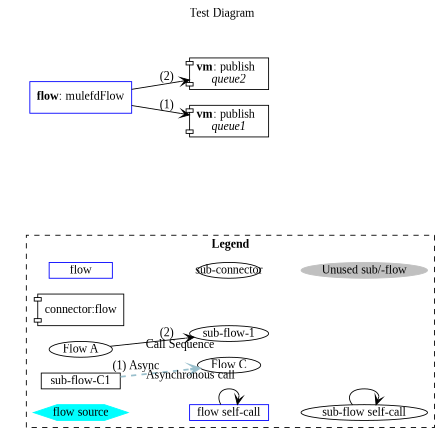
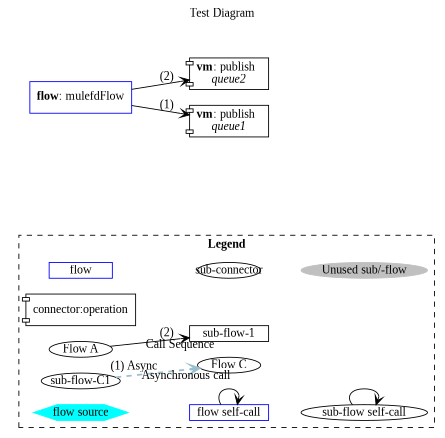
(81, 310) -> (81, 310)
(229, 334) -> (229, 334)
(81, 381) -> (81, 381)
